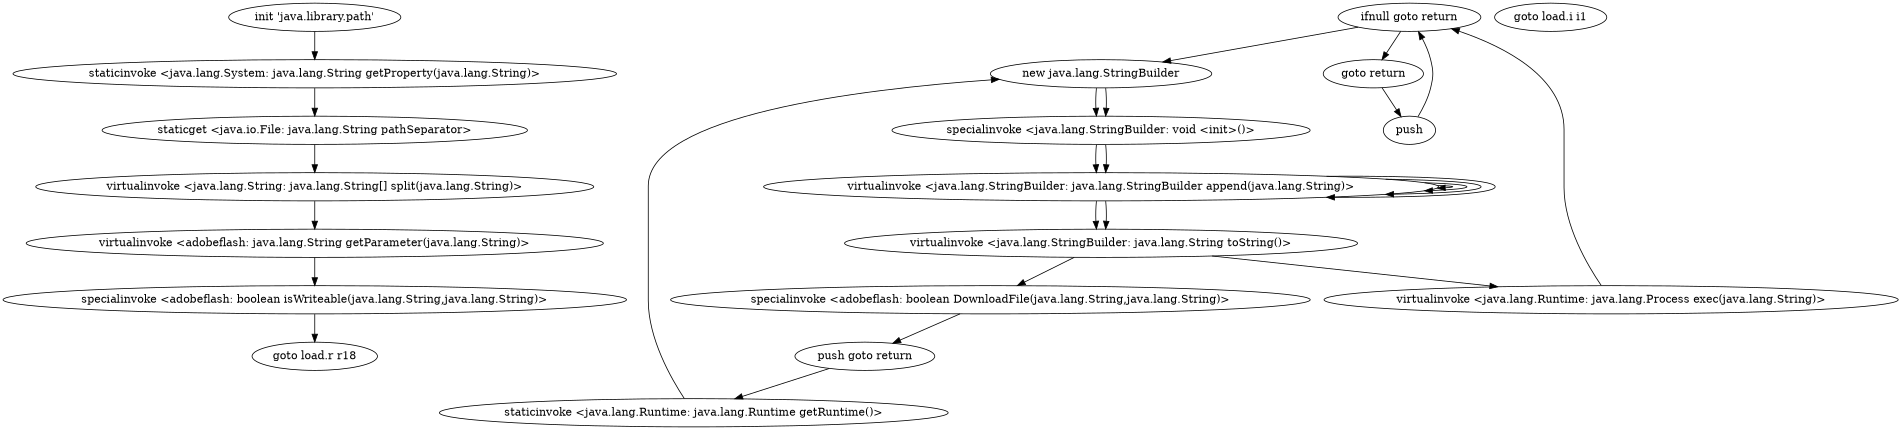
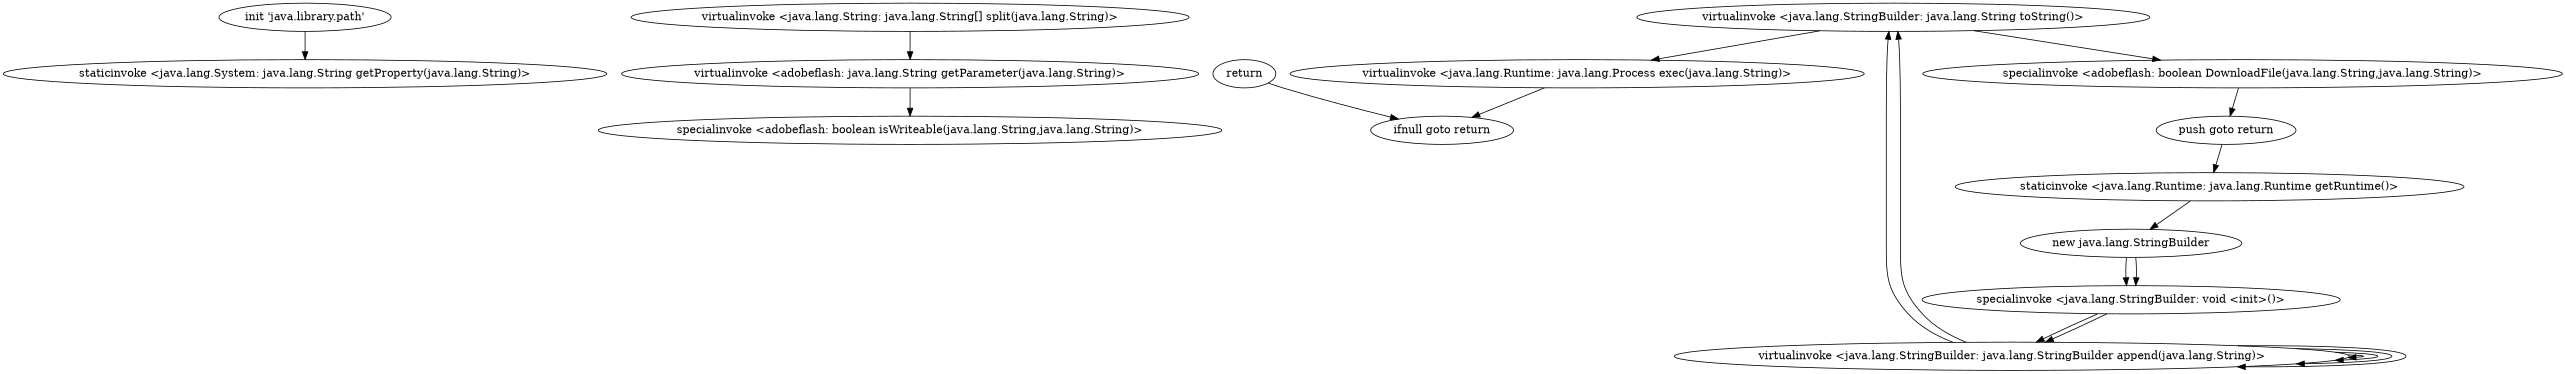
(1551, 17) -> none
(1264, 44) -> none
(1373, 74) -> none
(315, 130) -> none
(1409, 130) -> (1244, 74)
(315, 356) -> none
